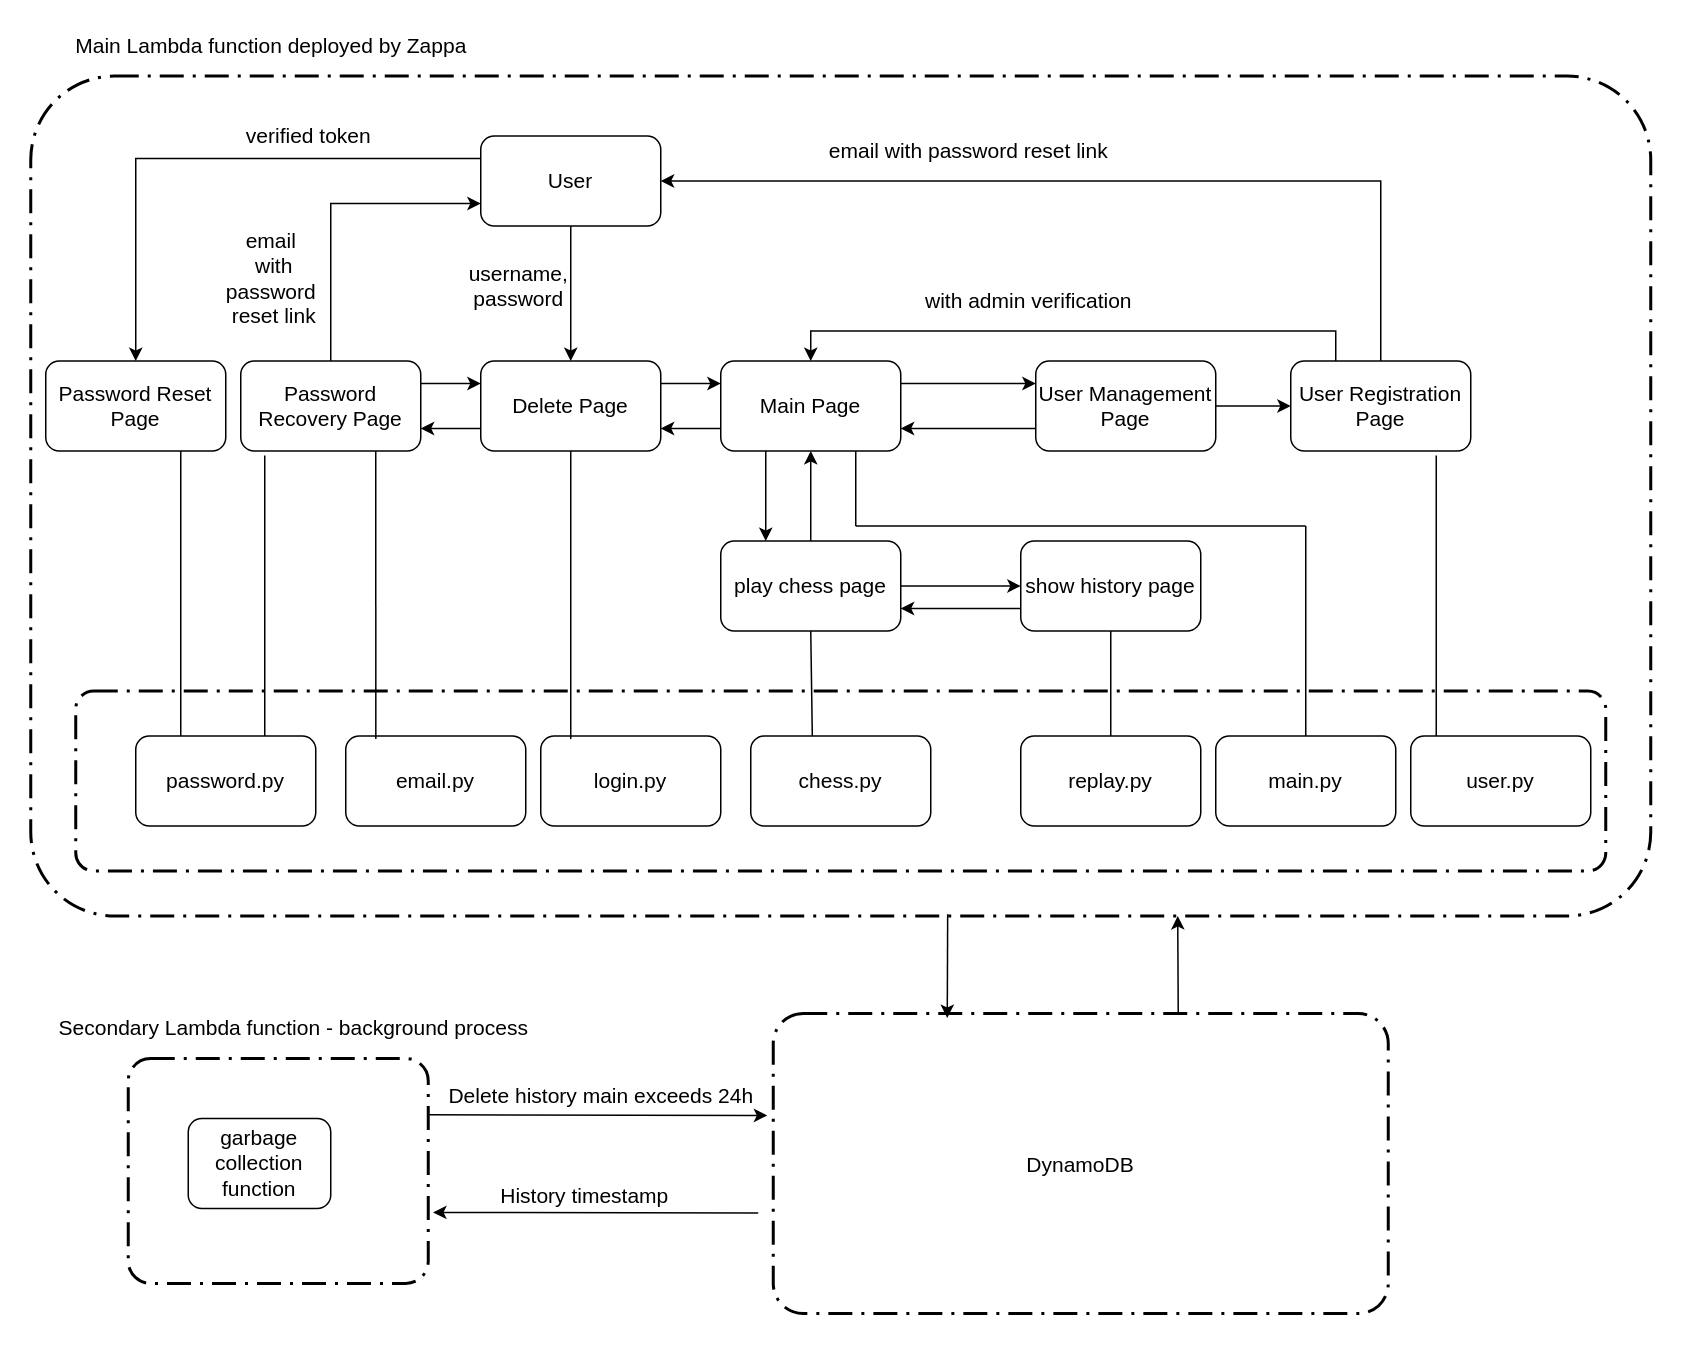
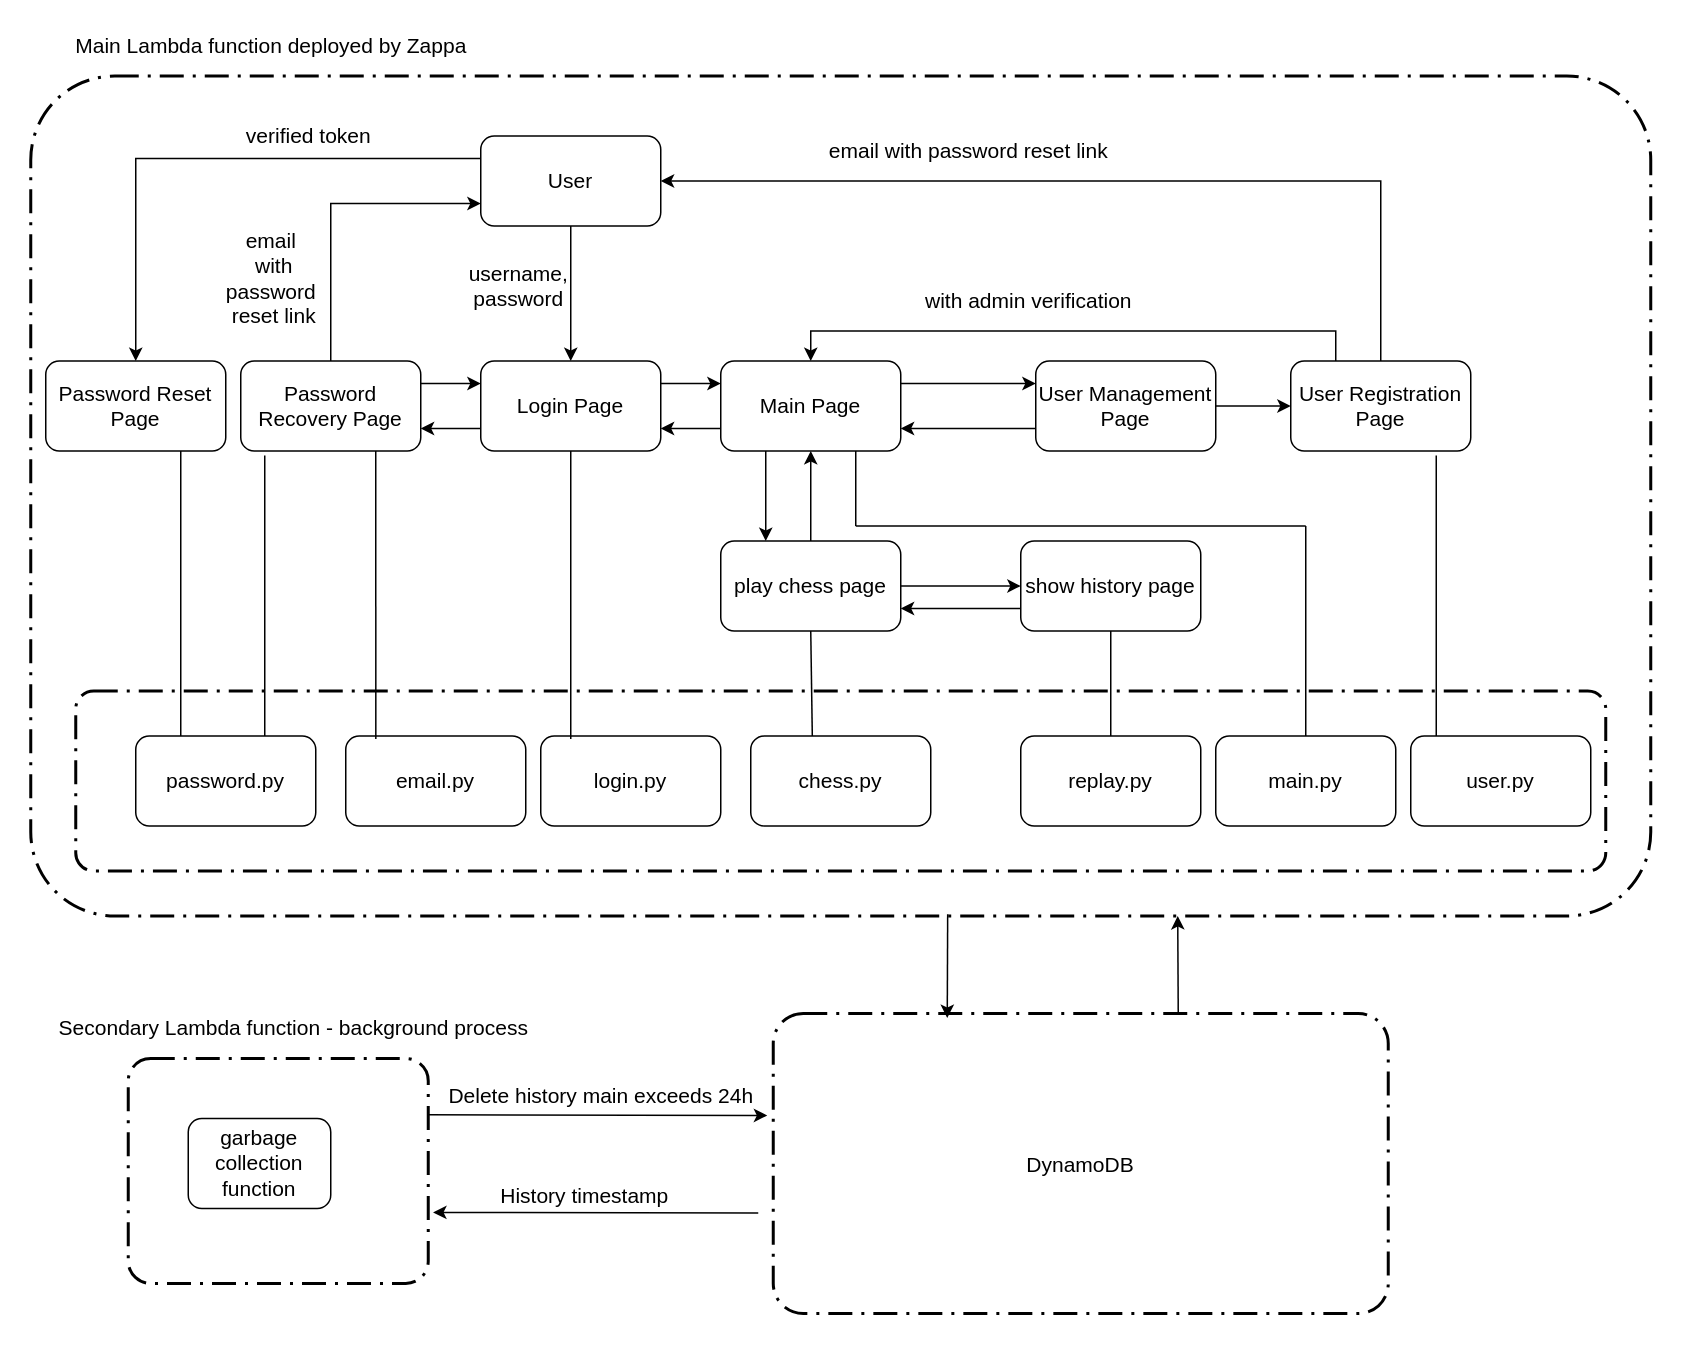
(571, 406) -> (571, 406)
